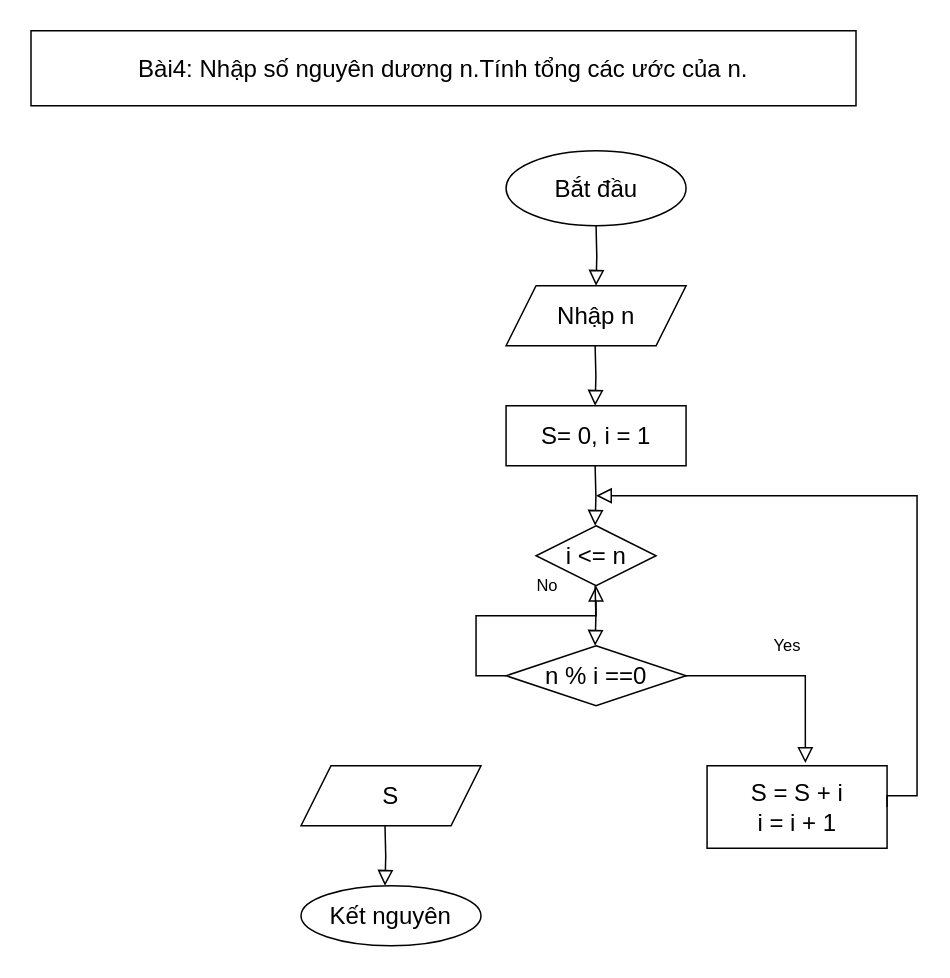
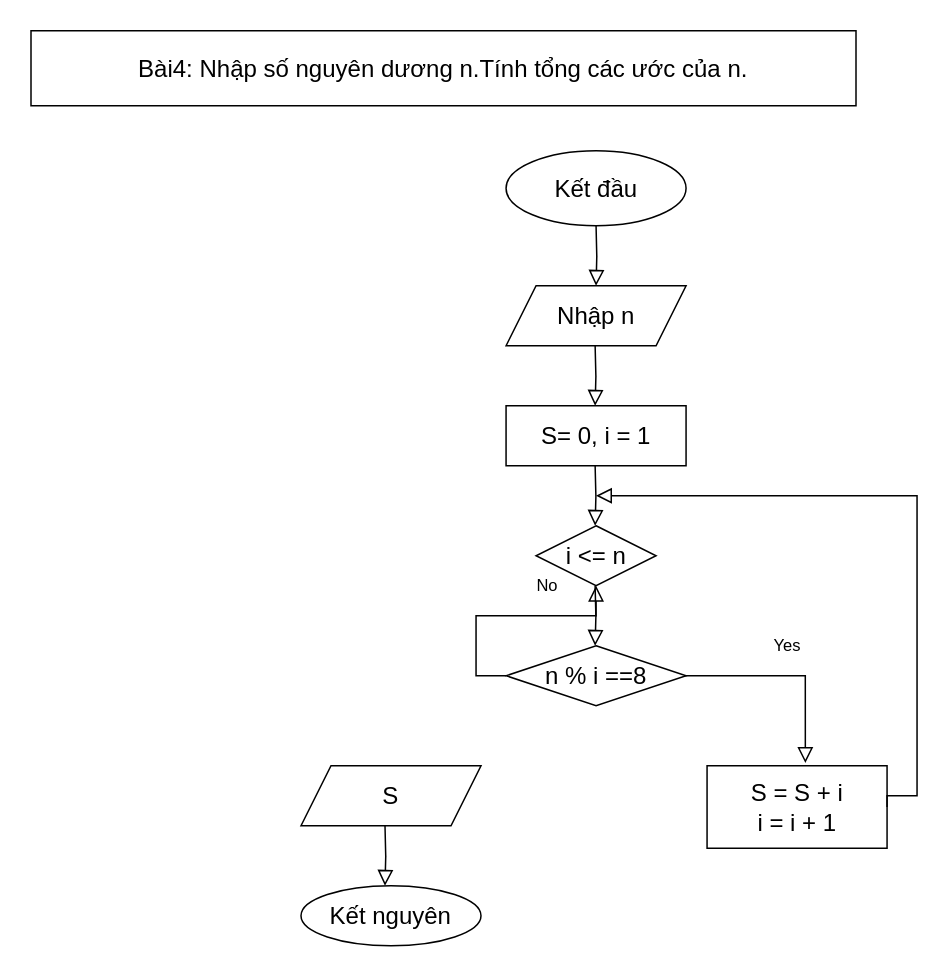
(596, 188) -> (596, 188)
(596, 676) -> (596, 676)
